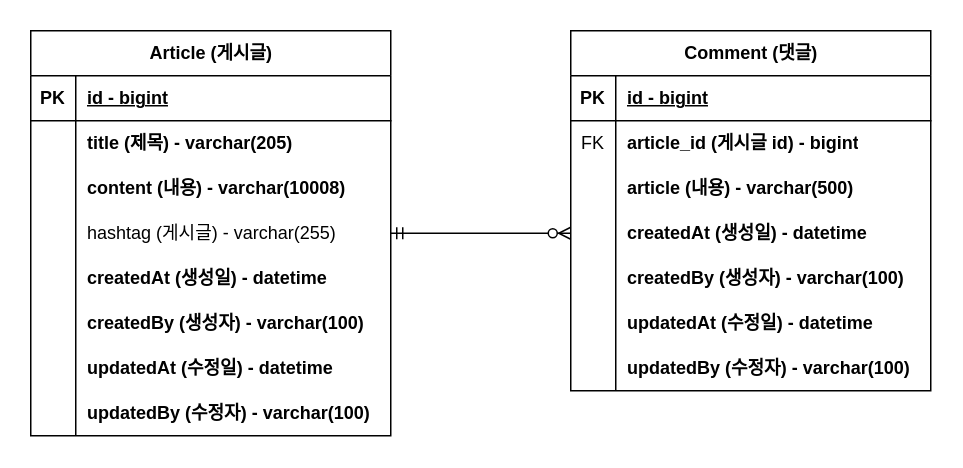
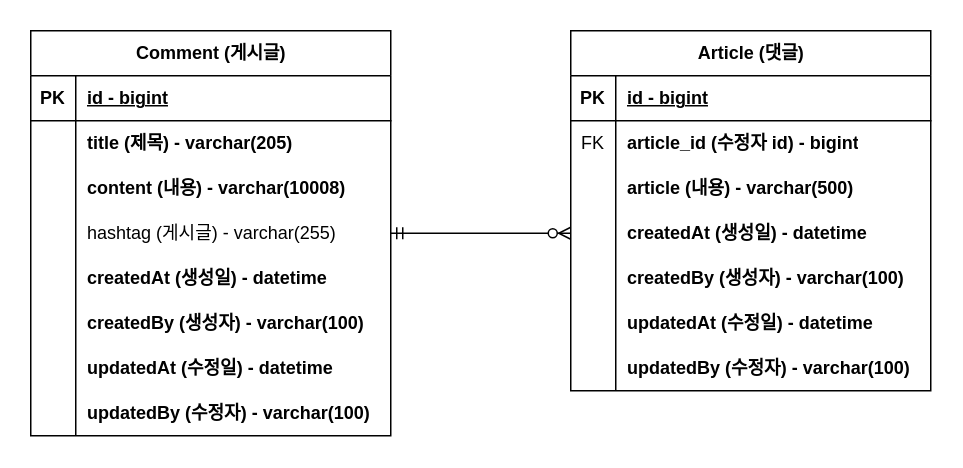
(212, 53) -> (212, 53)
(752, 53) -> (752, 53)
(757, 143) -> (757, 143)
